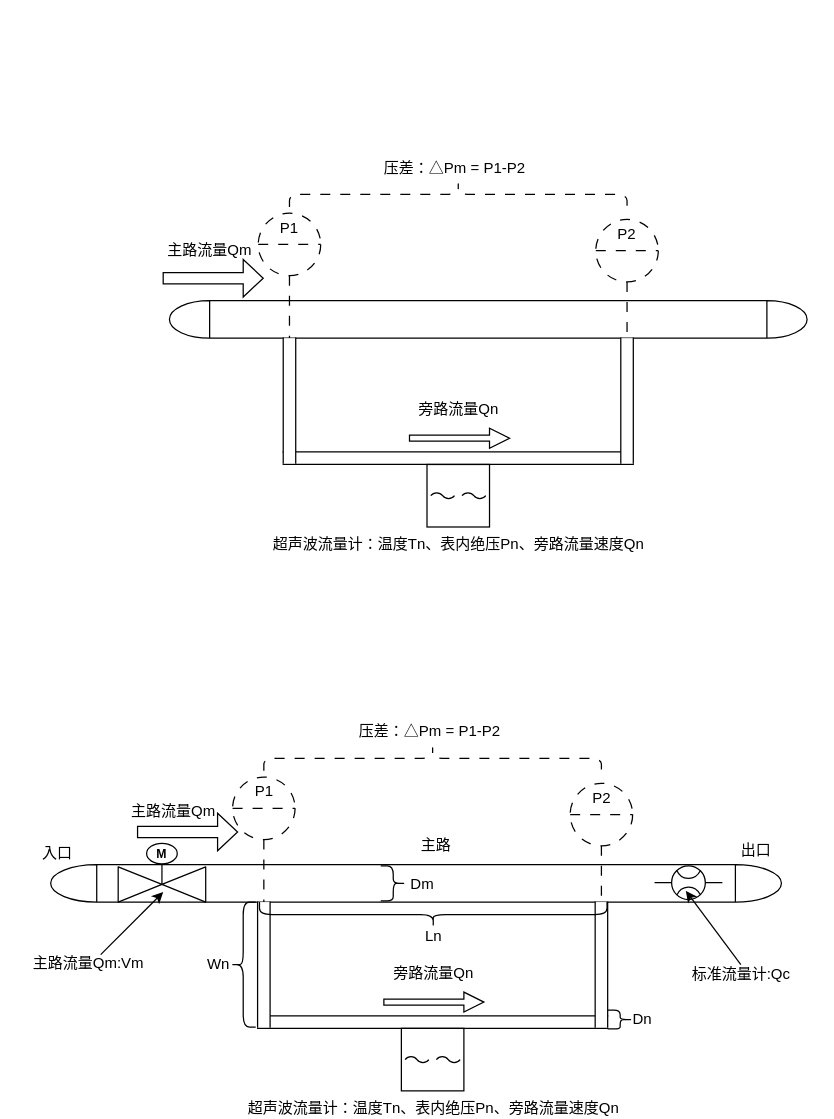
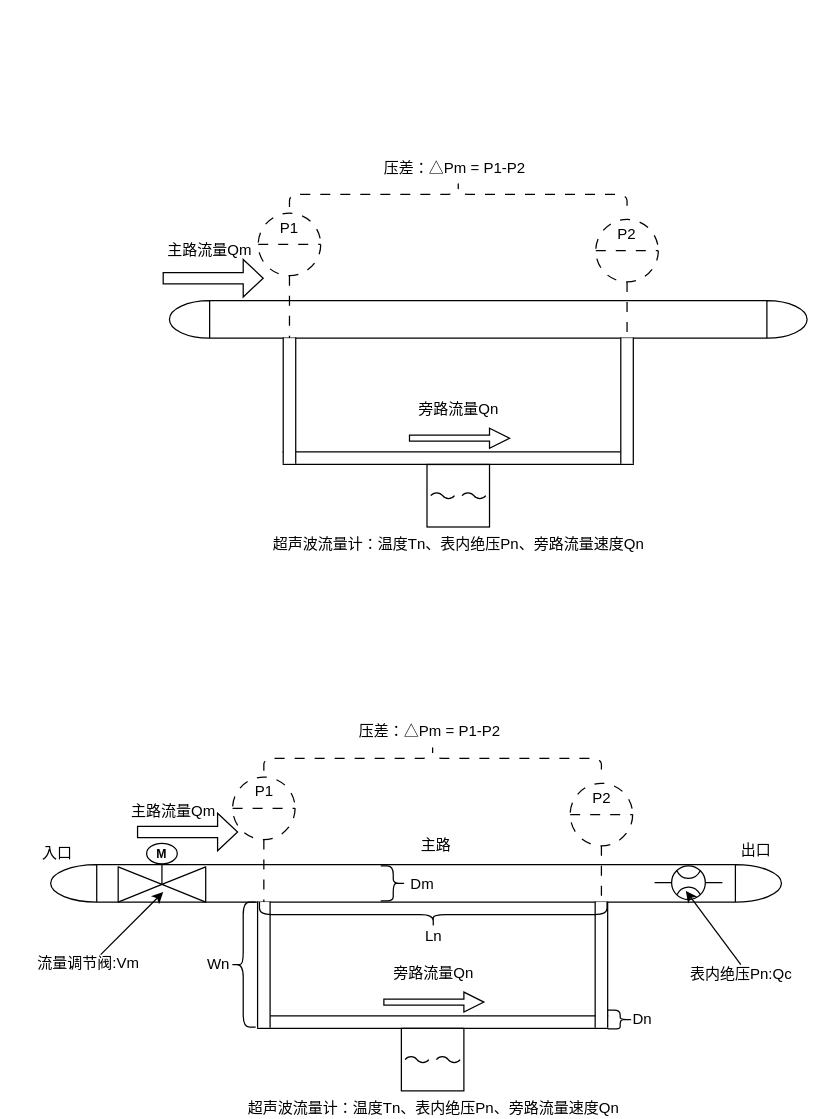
(89, 963) -> (89, 963)
(741, 974) -> (741, 974)
